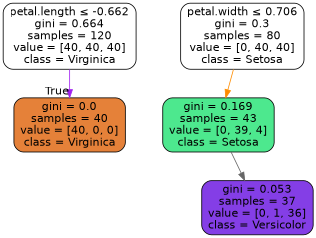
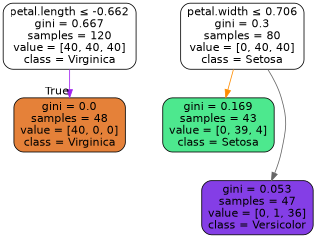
(70, 24) -> (70, 24)
(70, 119) -> (70, 119)
(236, 163) -> (286, 120)
(257, 201) -> (257, 201)
